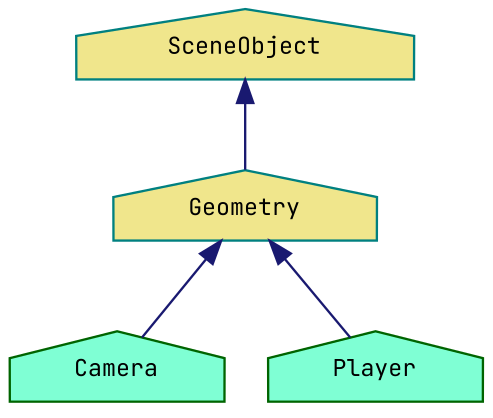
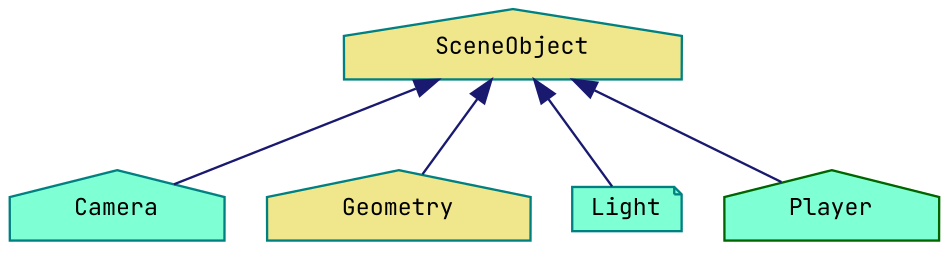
none -> (627, 209)
(174, 298) -> (295, 136)
(318, 298) -> (688, 136)
(117, 370) -> (117, 209)
